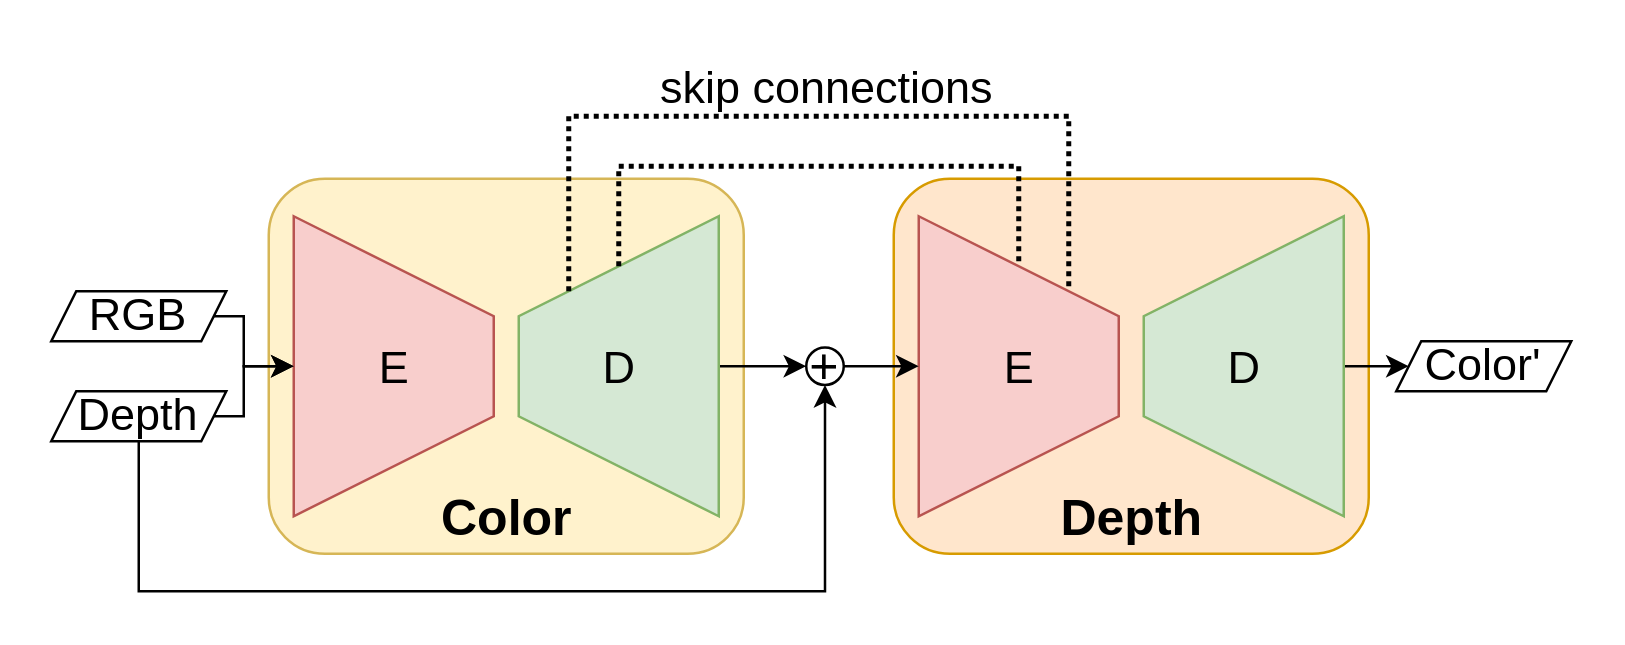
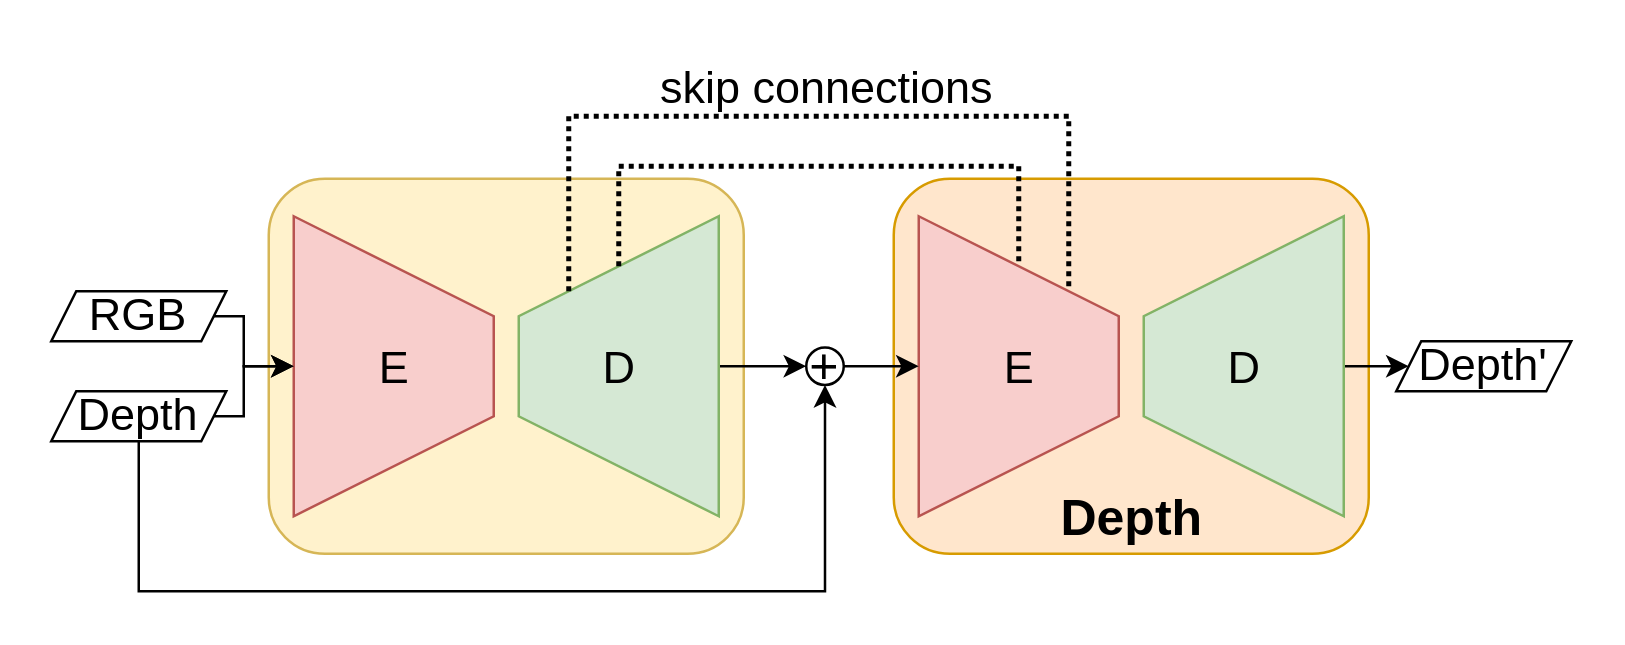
(1484, 366) -> (1484, 366)
(506, 516) -> none
